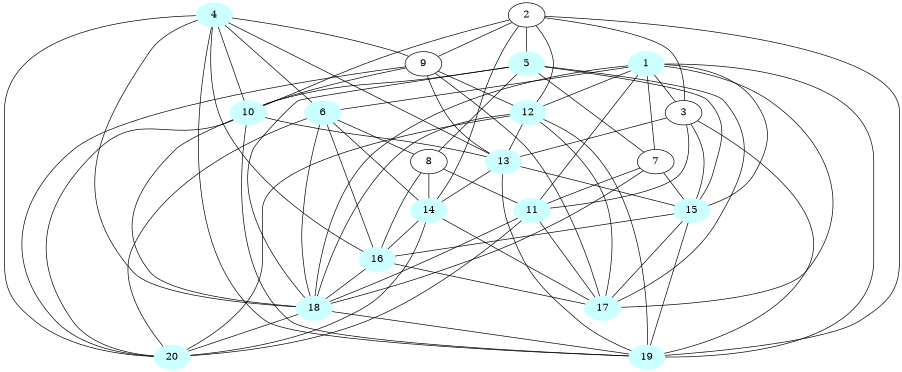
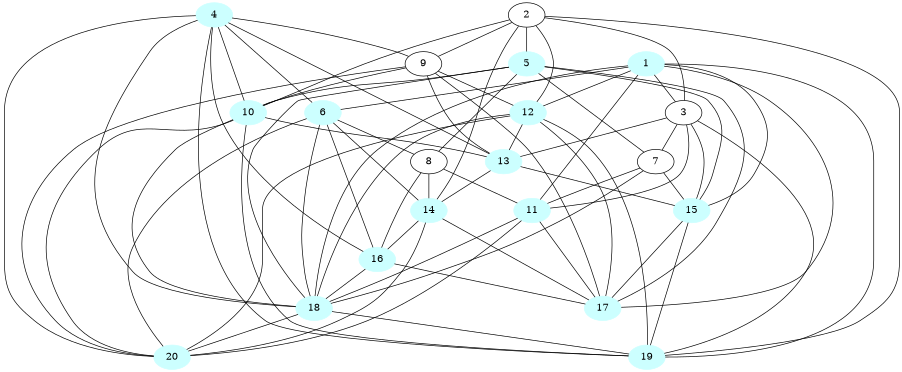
(651, 113) -> (670, 137)
(555, 232) -> none
(539, 282) -> none
